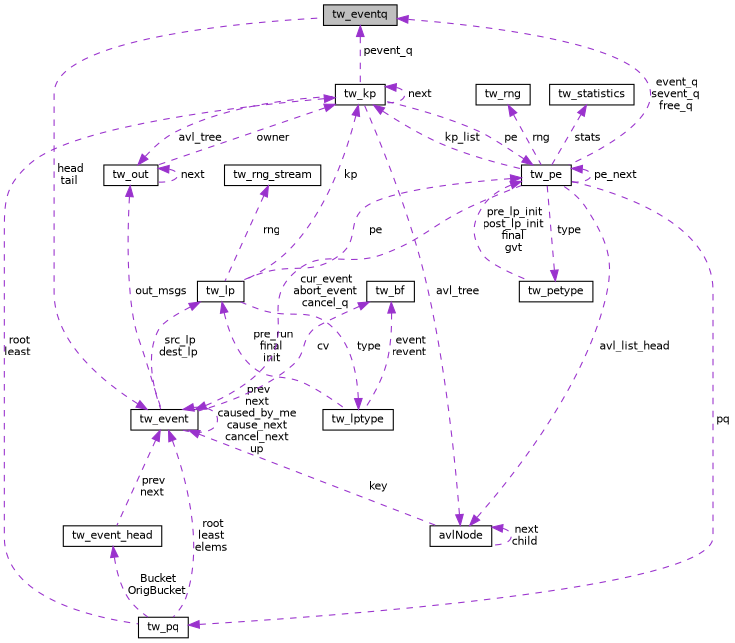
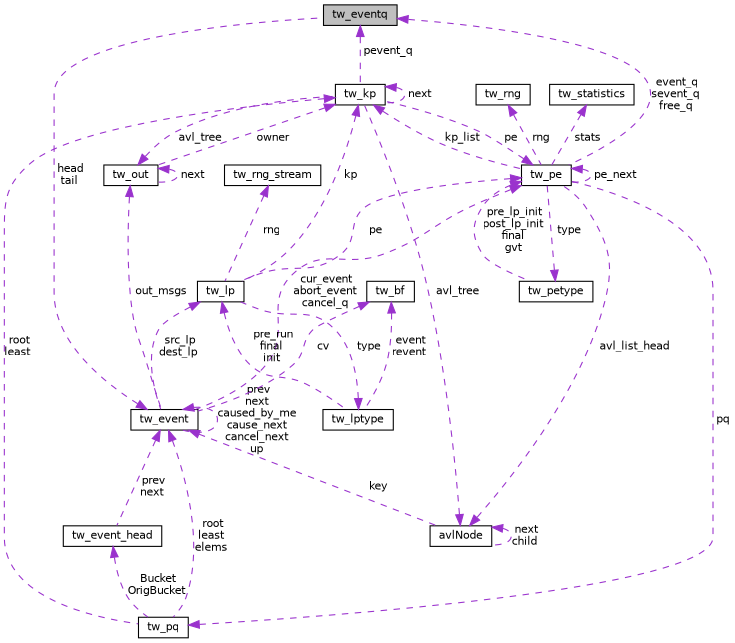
(349, 259) -> (348, 259)
